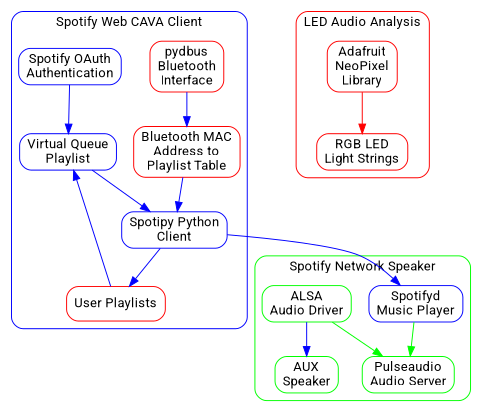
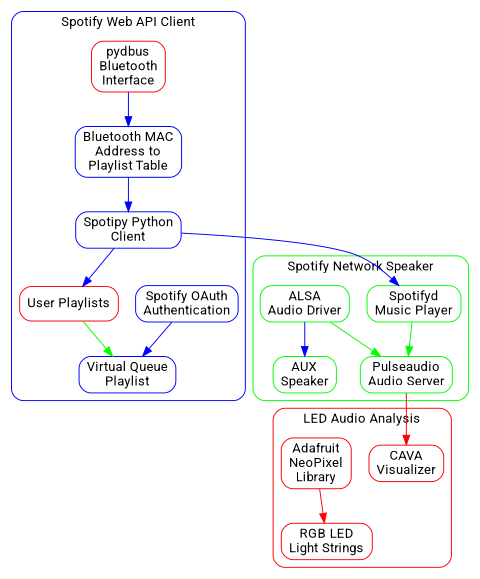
(129, 23) -> (128, 23)
(187, 152) -> (128, 152)
(117, 188) -> none
(94, 233) -> (95, 335)
(416, 304) -> (414, 304)
none -> (406, 463)
